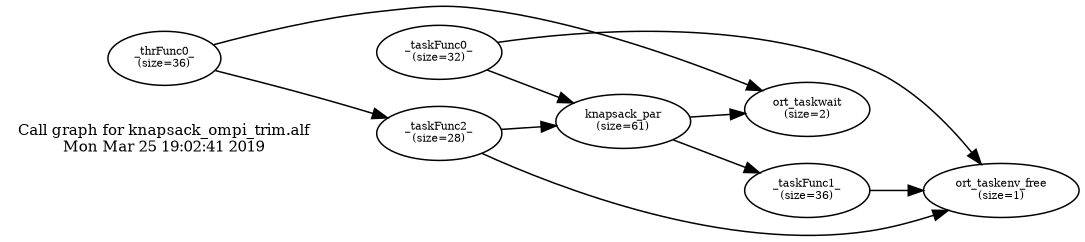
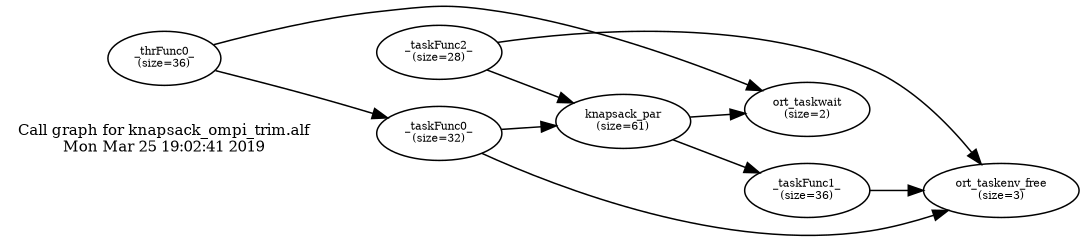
(294, 91) -> (294, 91)
(1001, 190) -> (1001, 190)
